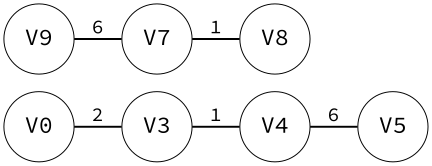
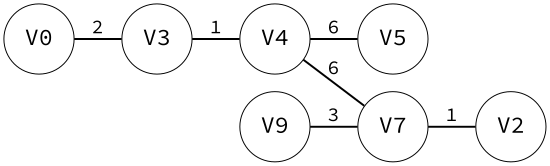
(98, 28) -> (334, 116)
(275, 39) -> (511, 127)
none -> (334, 83)
